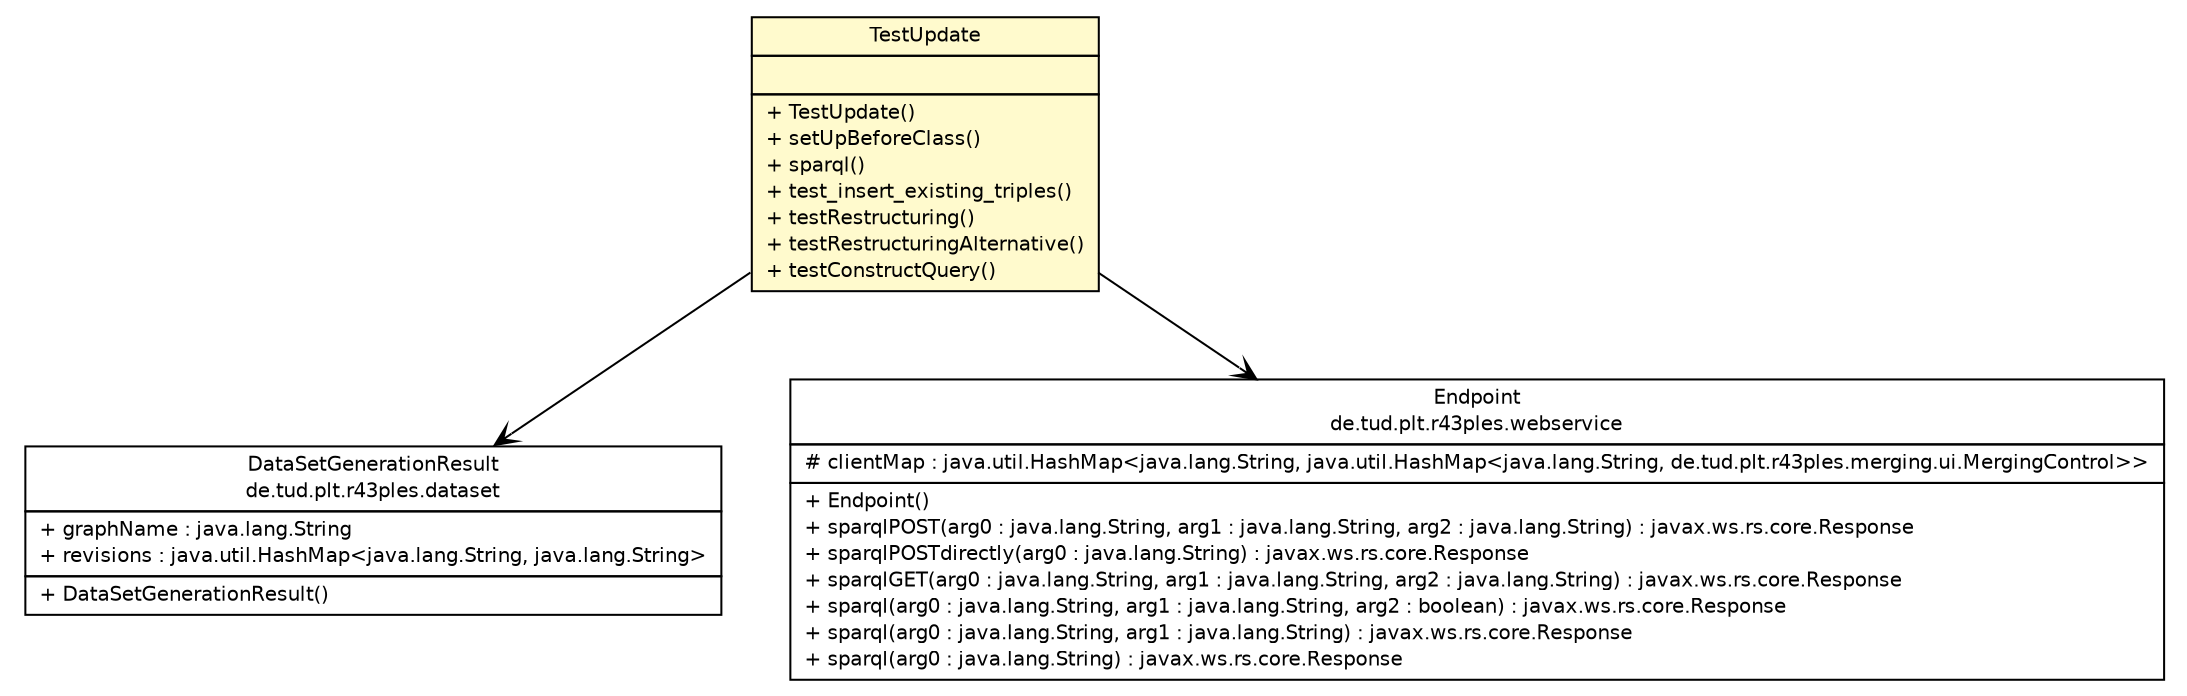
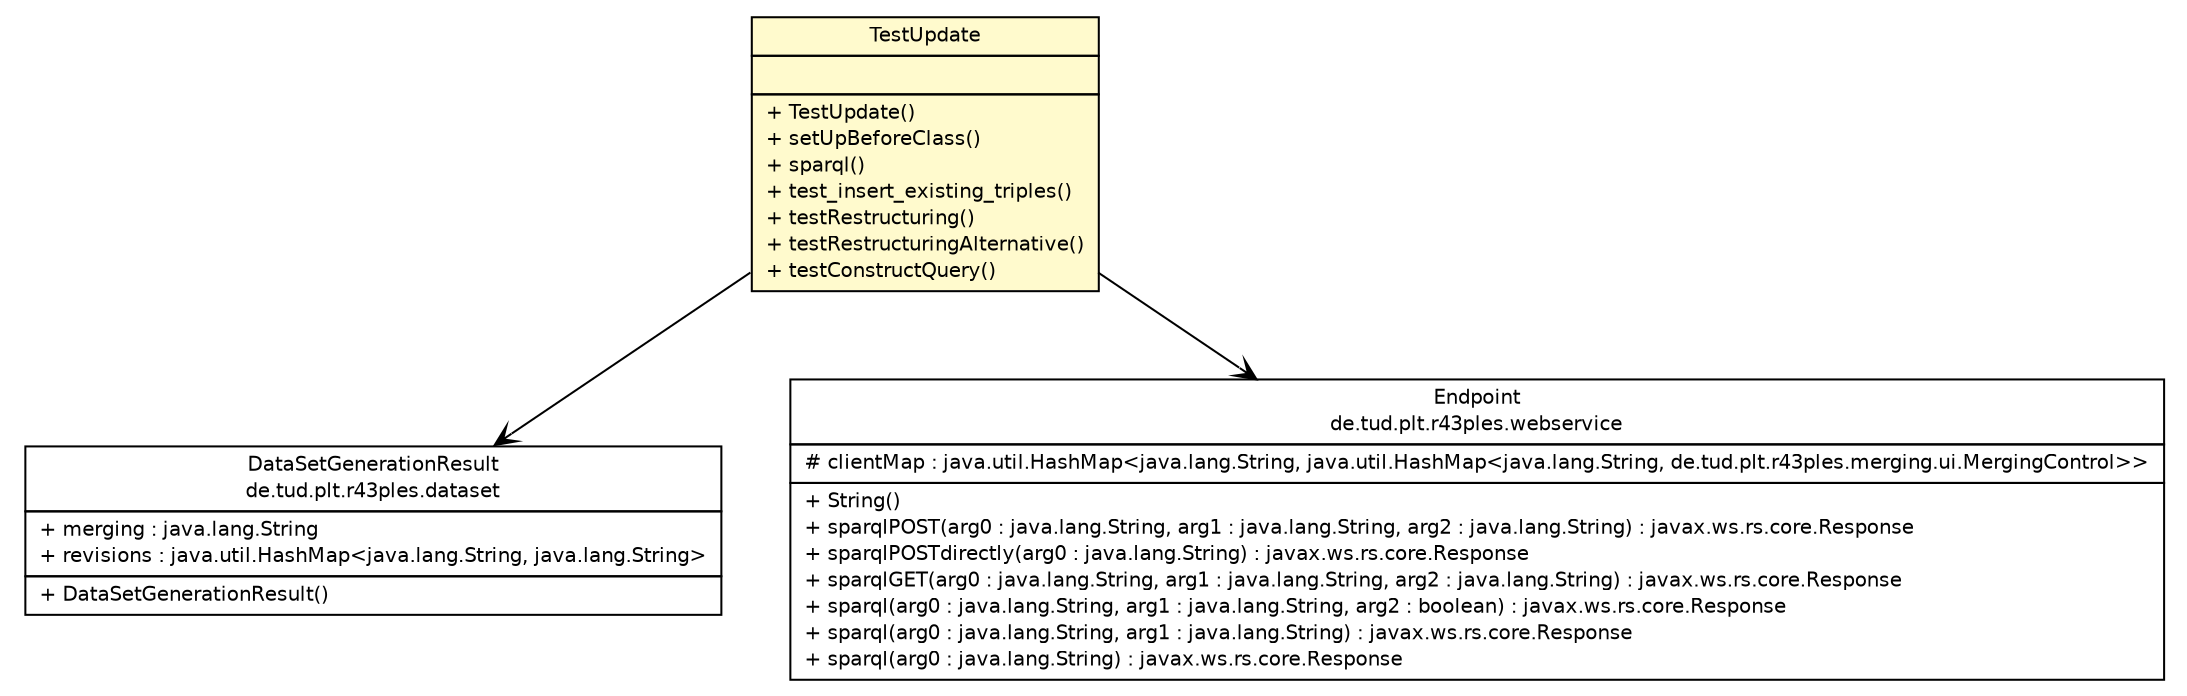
(867, 501) -> (853, 501)
(196, 530) -> (180, 530)
